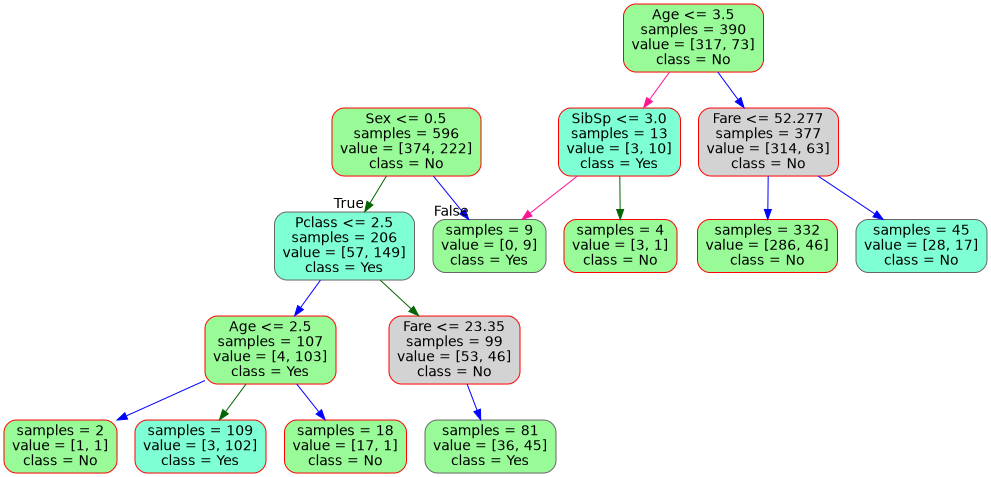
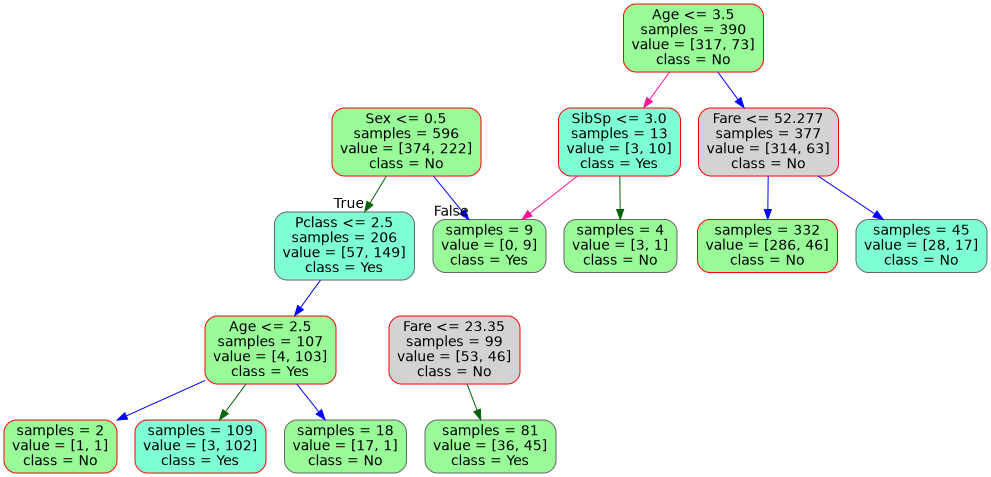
(620, 246) -> (620, 246)
(396, 294) -> none
(472, 397) -> (472, 397)
(346, 446) -> (346, 446)
